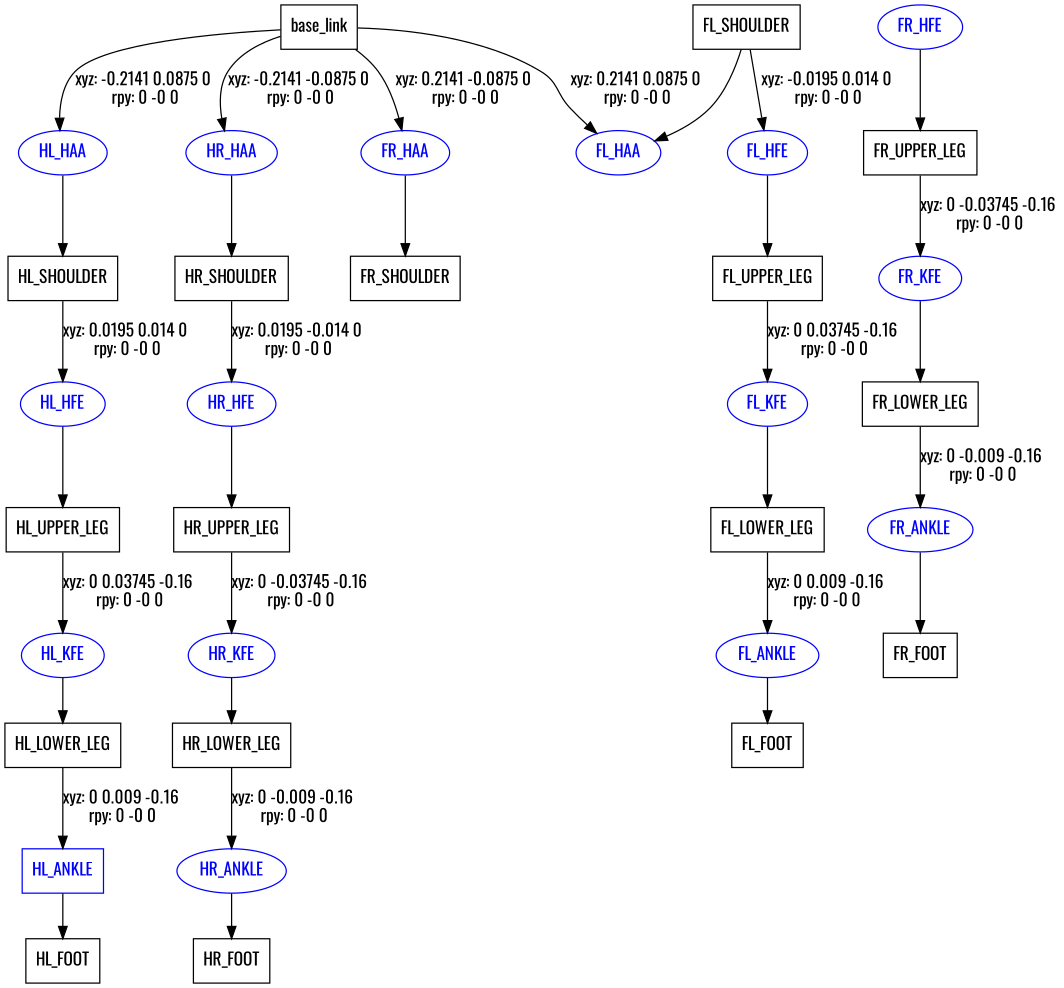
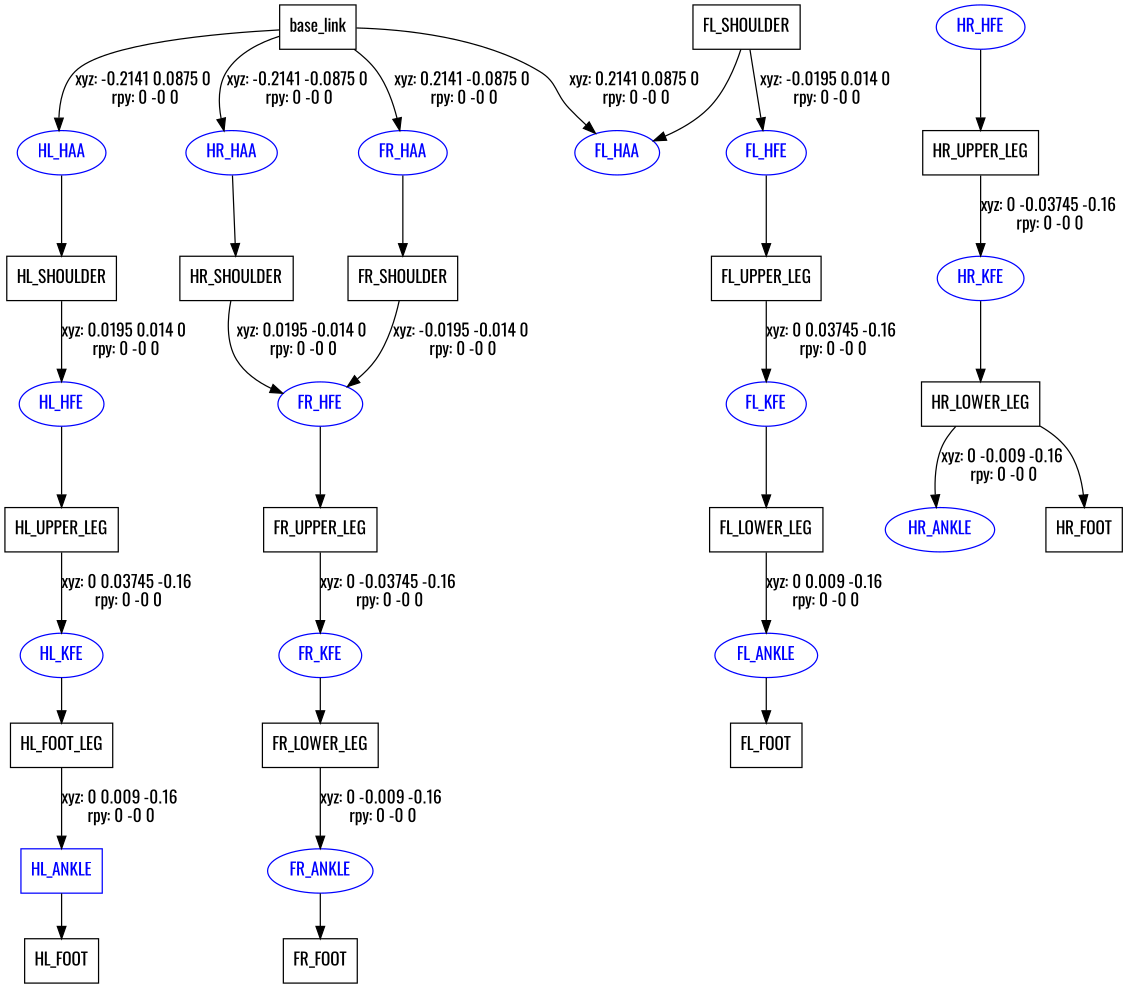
(232, 335) -> (233, 353)
none -> (385, 344)
(63, 745) -> (62, 745)
(232, 910) -> (1071, 455)
